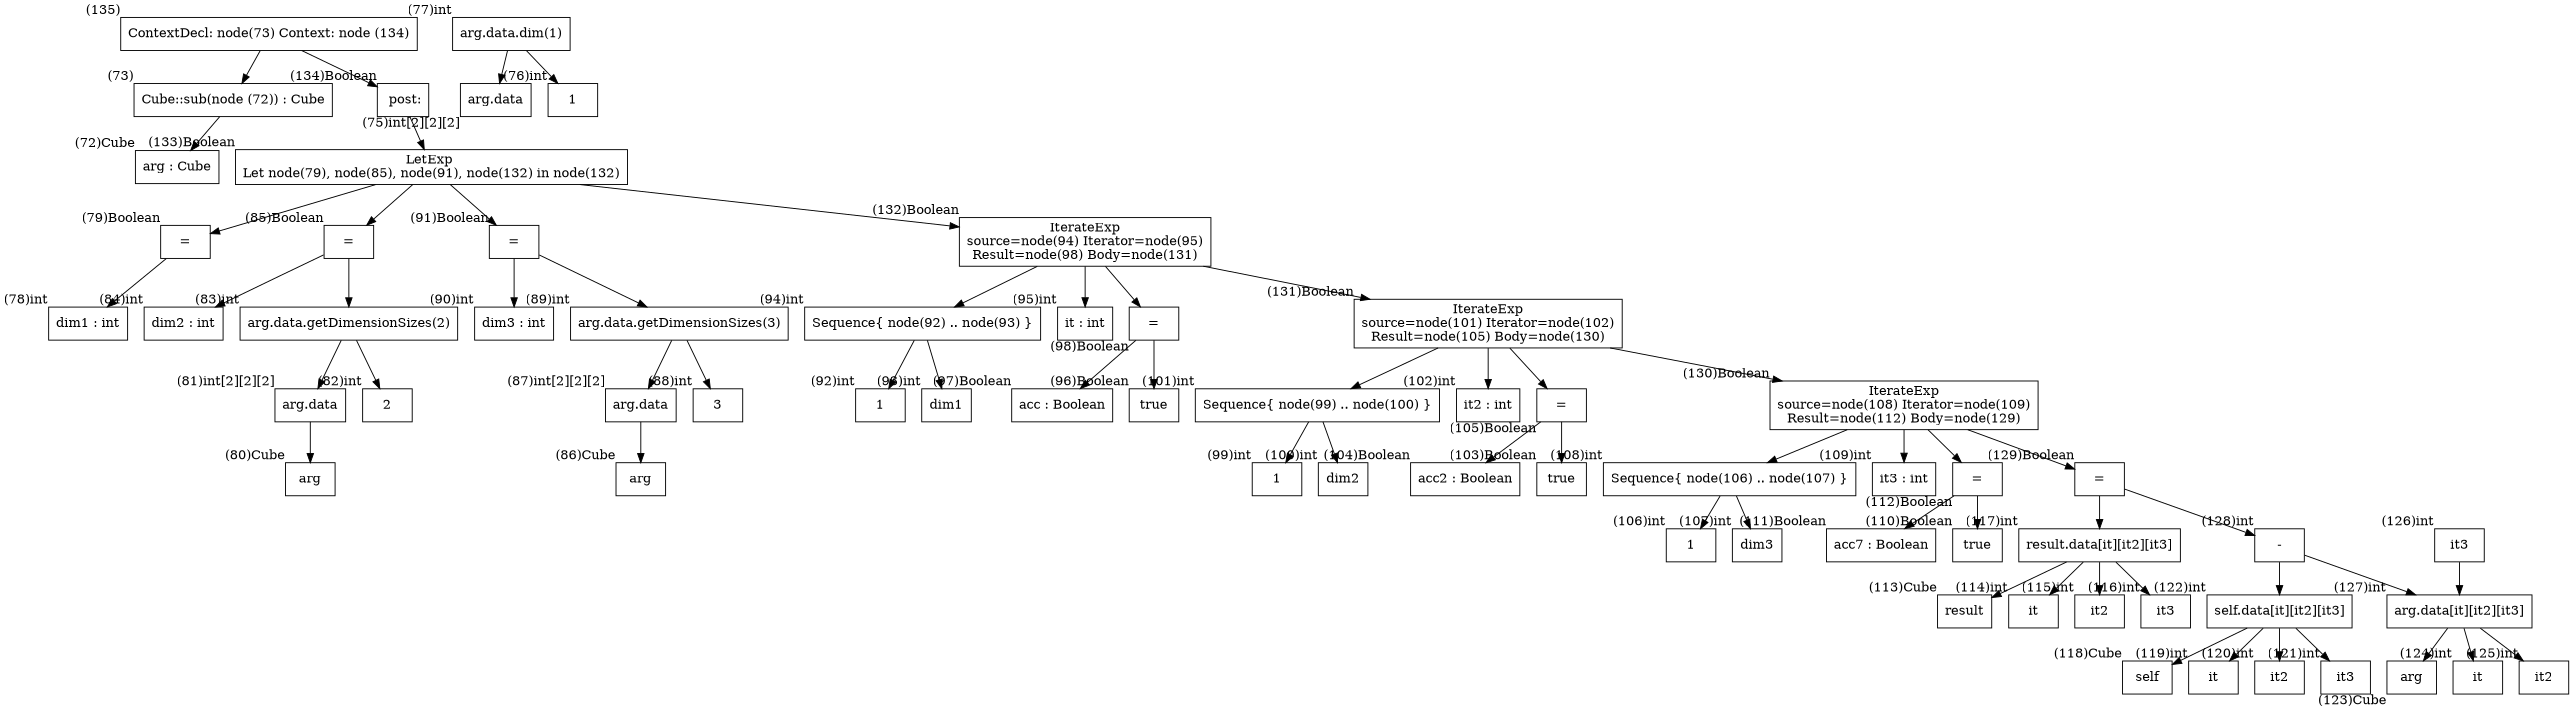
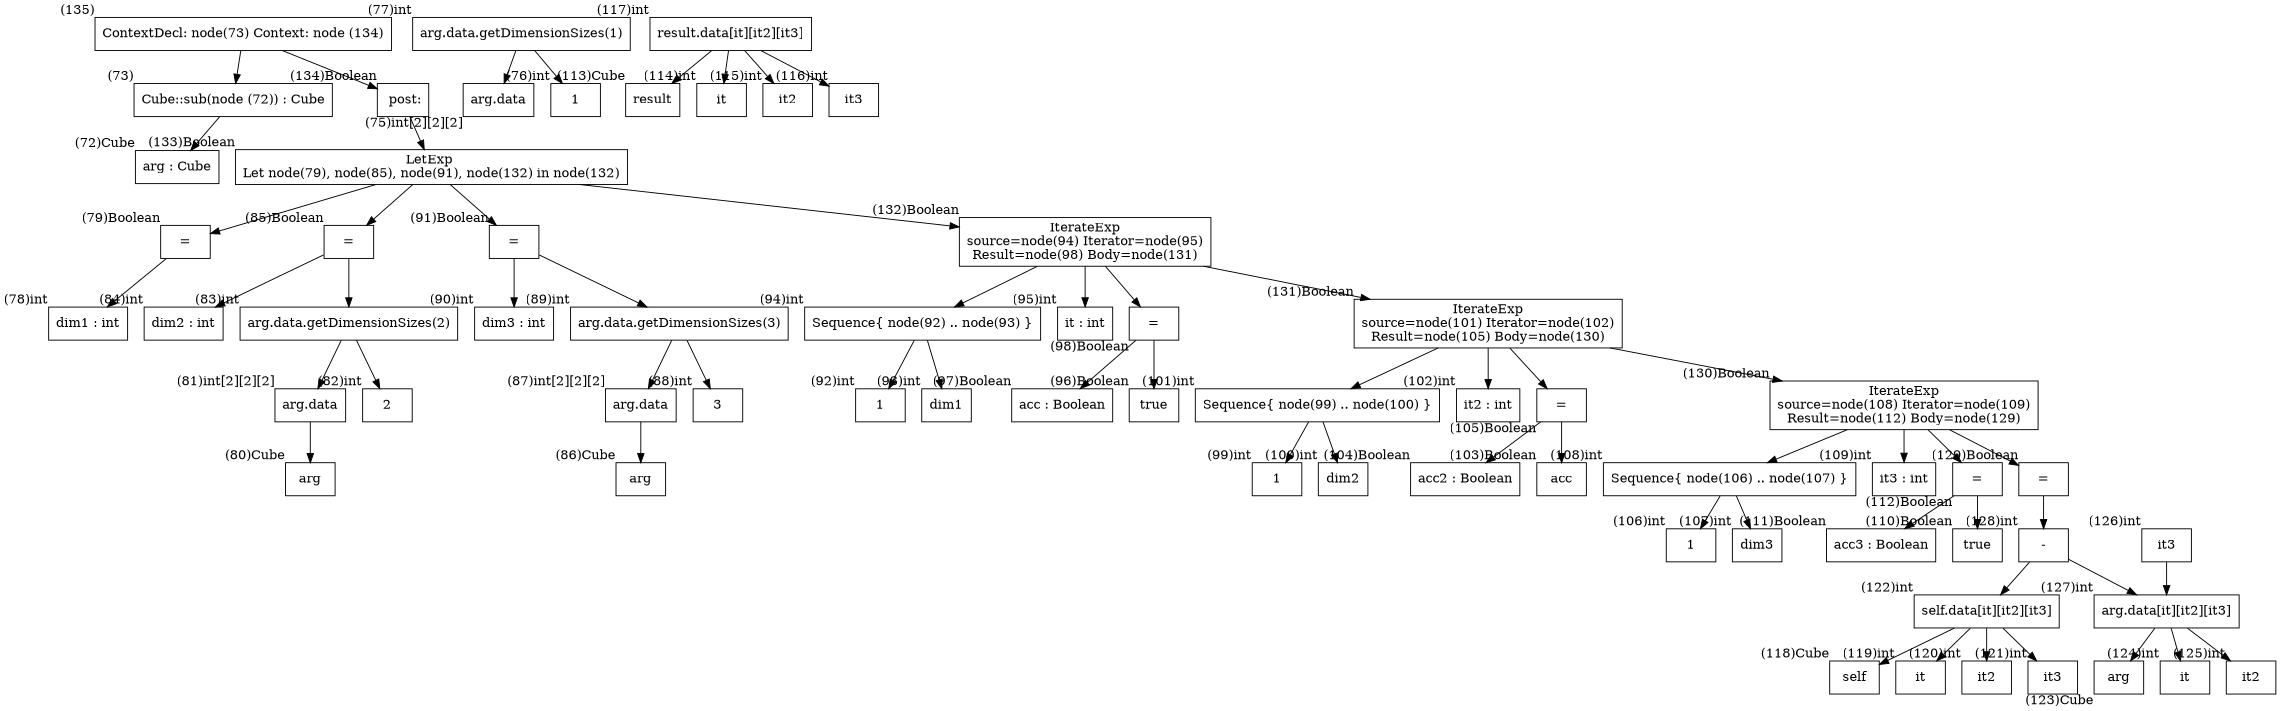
(511, 34) -> (521, 34)
(1562, 479) -> (1562, 479)
(2100, 508) -> none
(1881, 545) -> (1881, 545)
